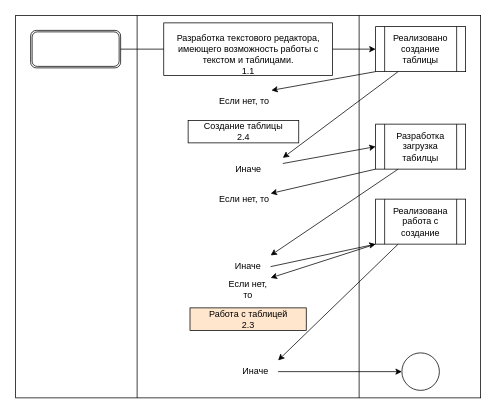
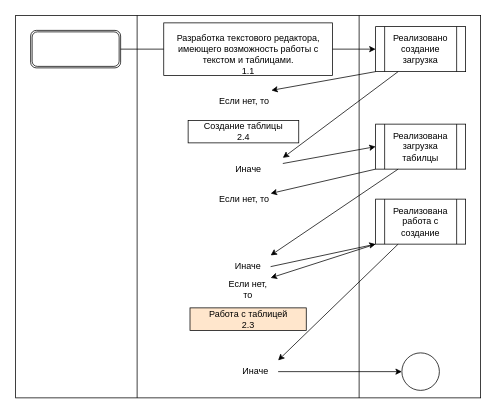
(420, 49) -> (420, 49)
(420, 147) -> (420, 147)
